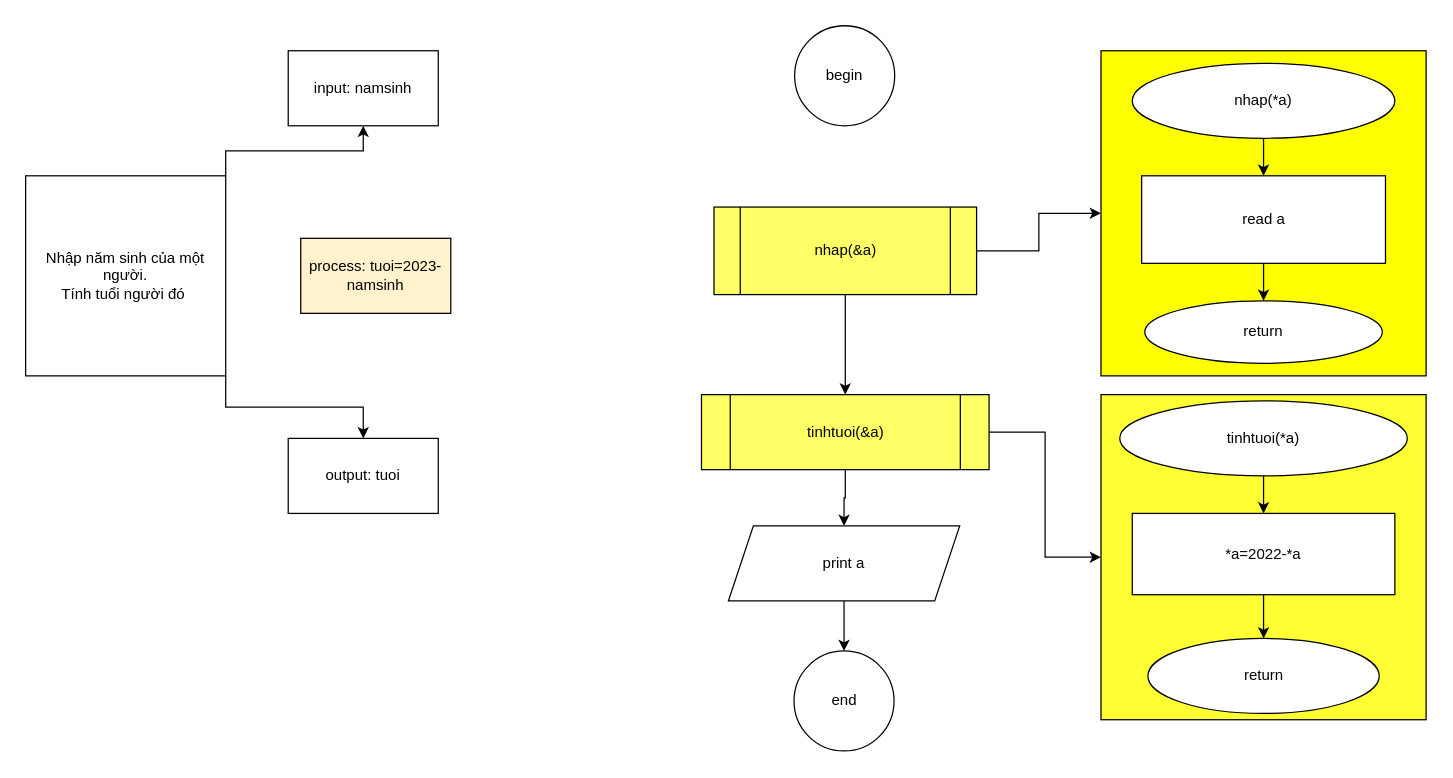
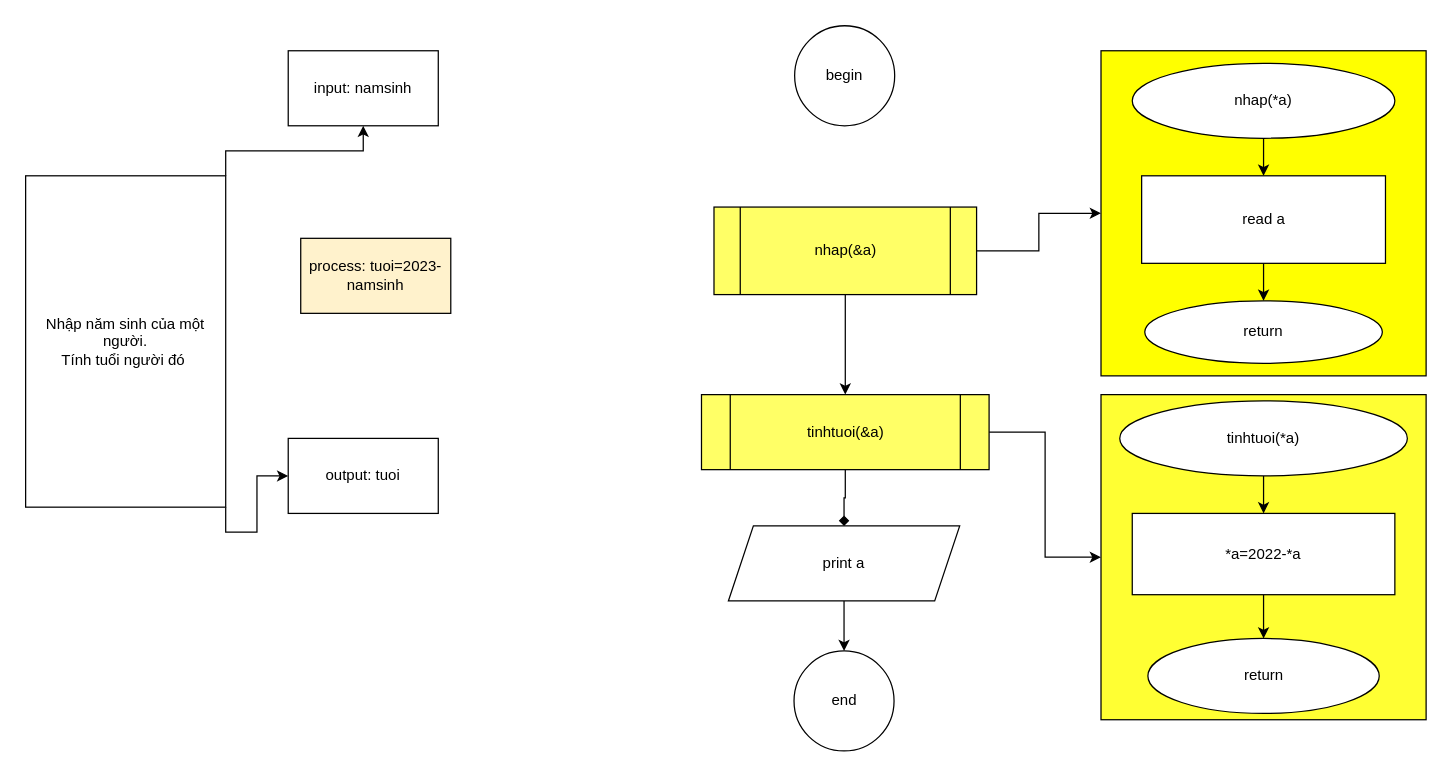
(126, 276) -> (126, 341)
(844, 516) -> (844, 515)
